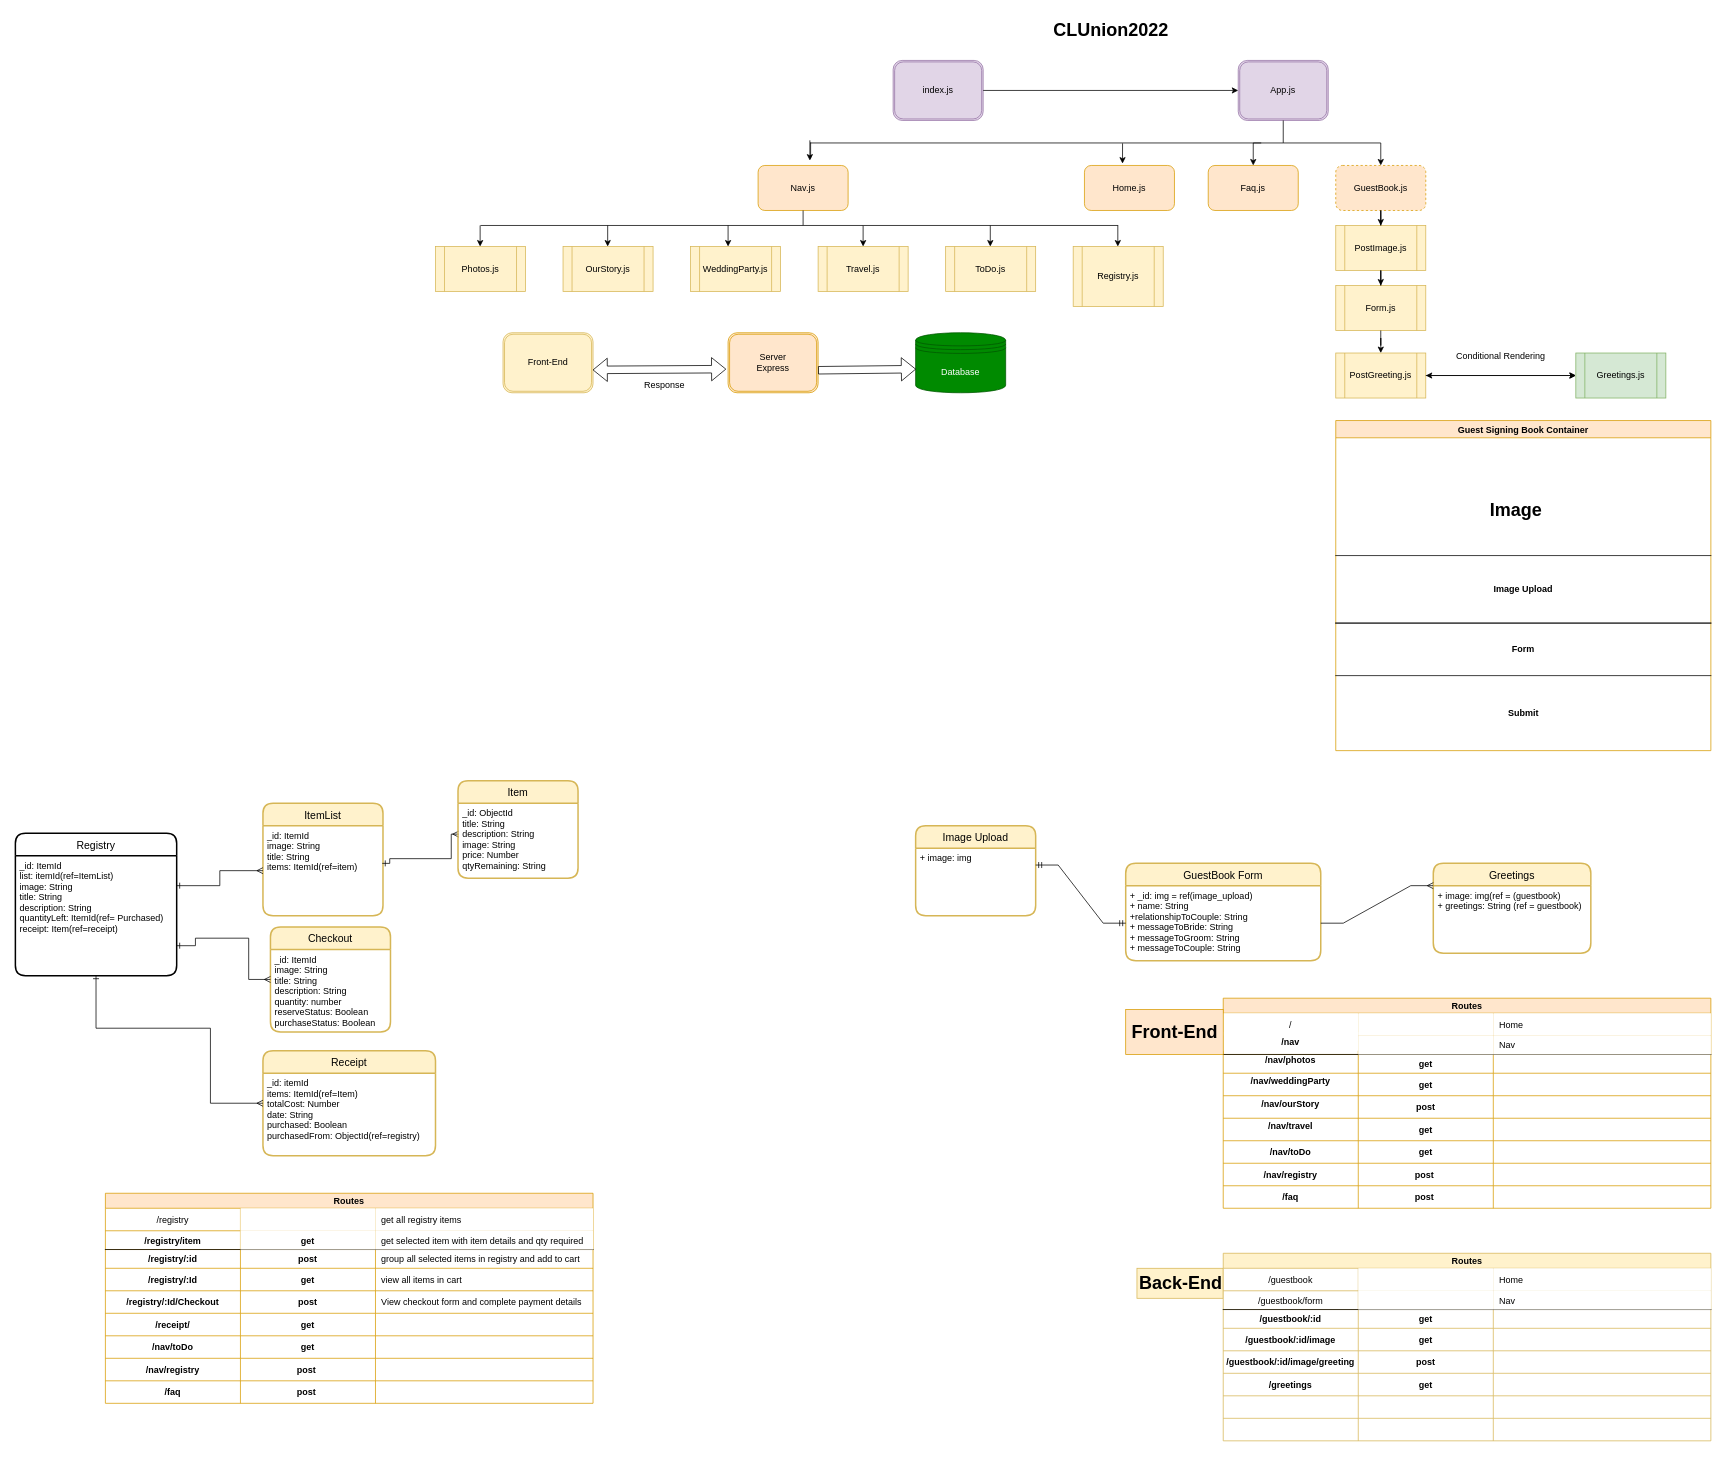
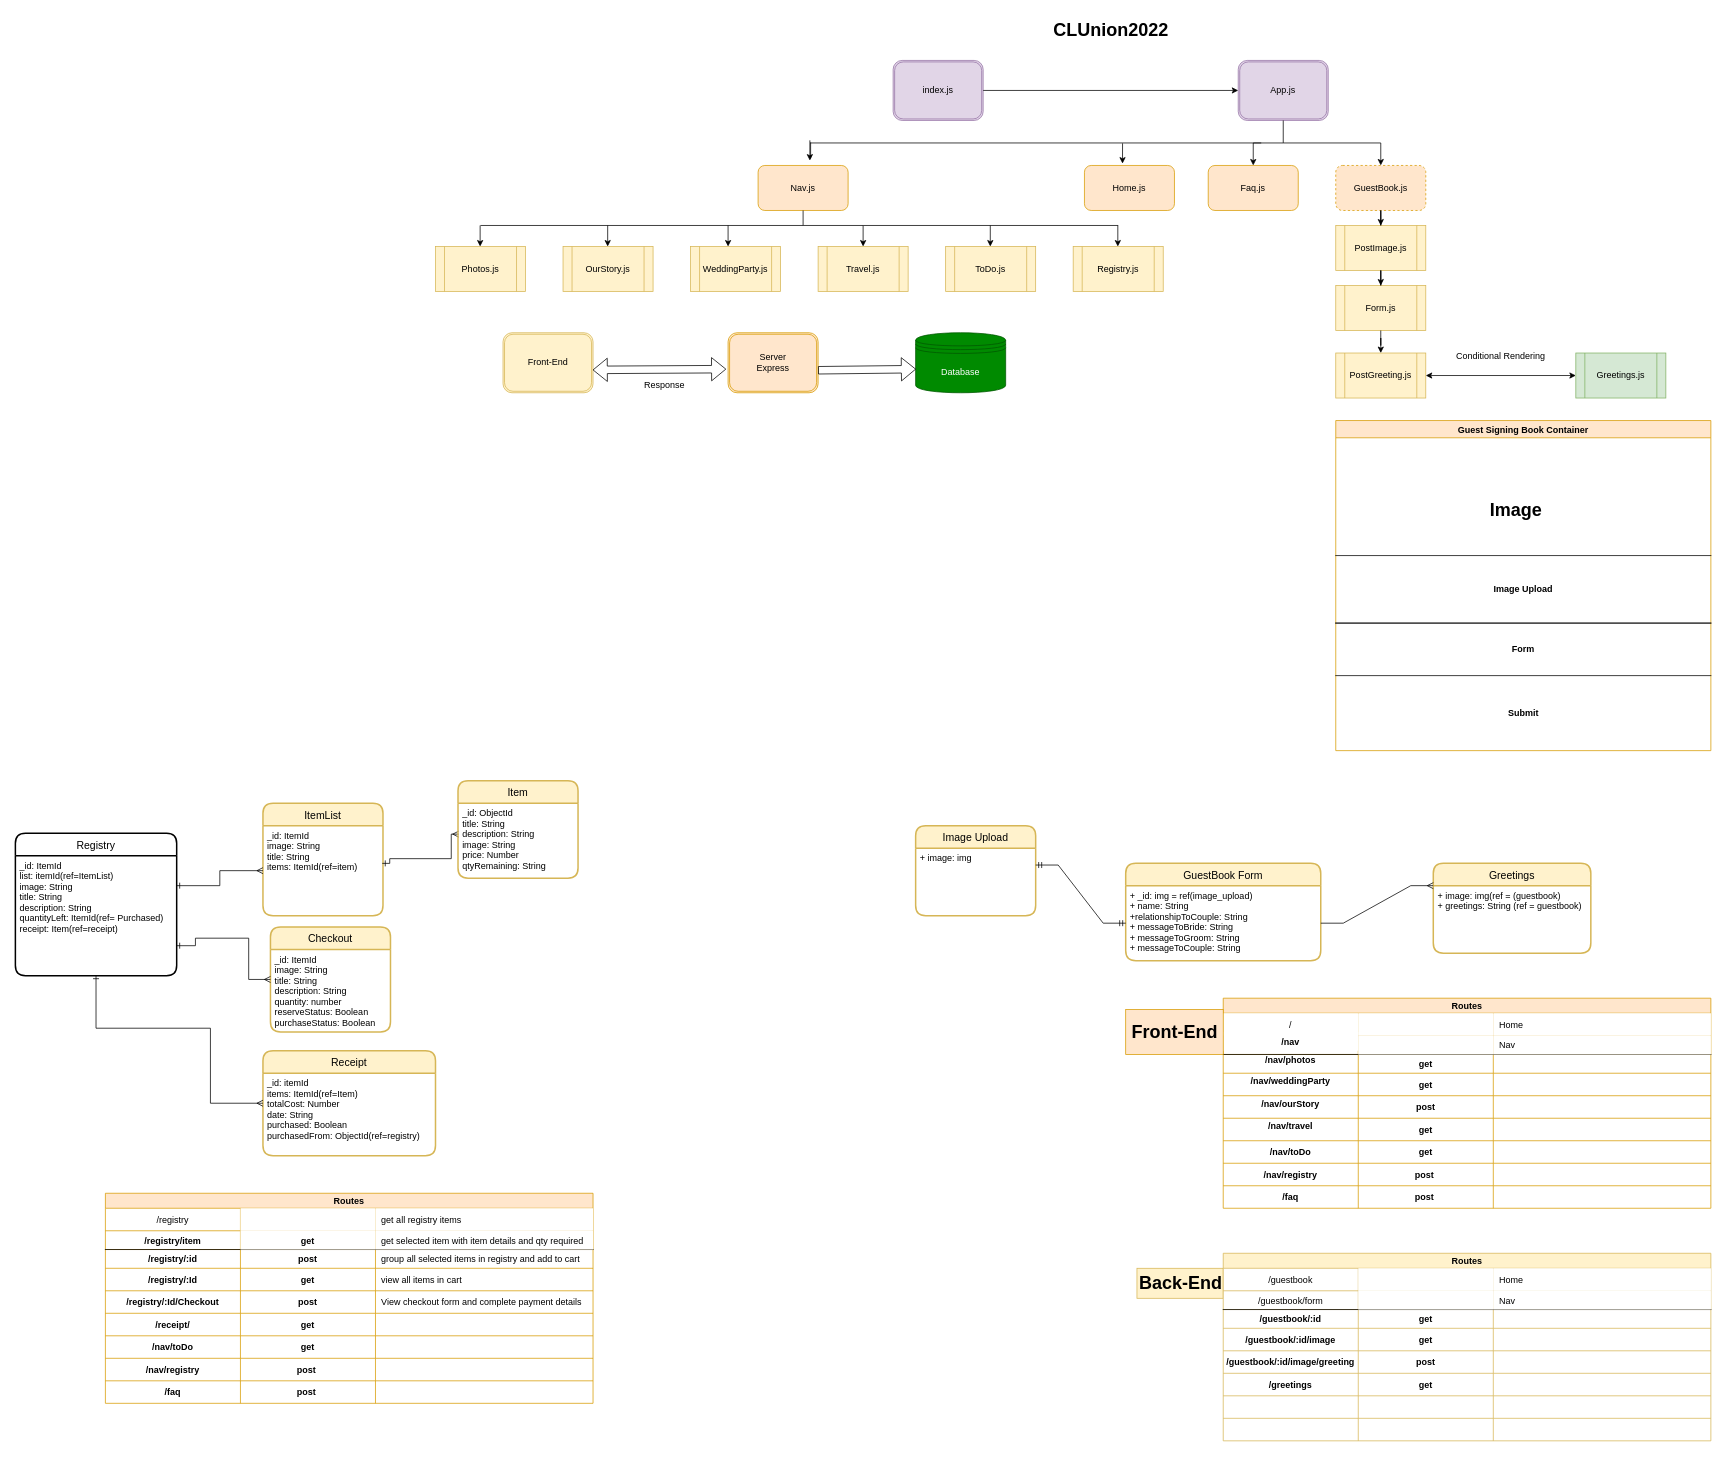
(1118, 276) -> (1118, 269)
(1426, 375) -> none
